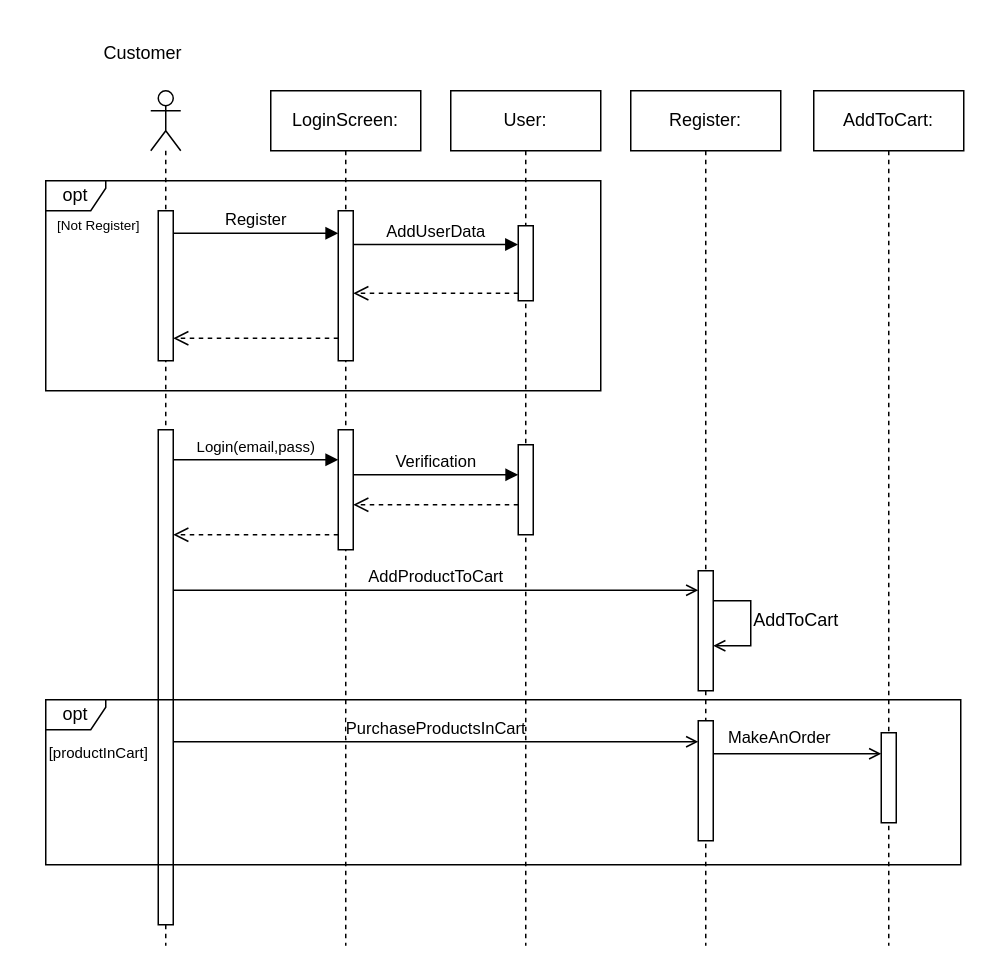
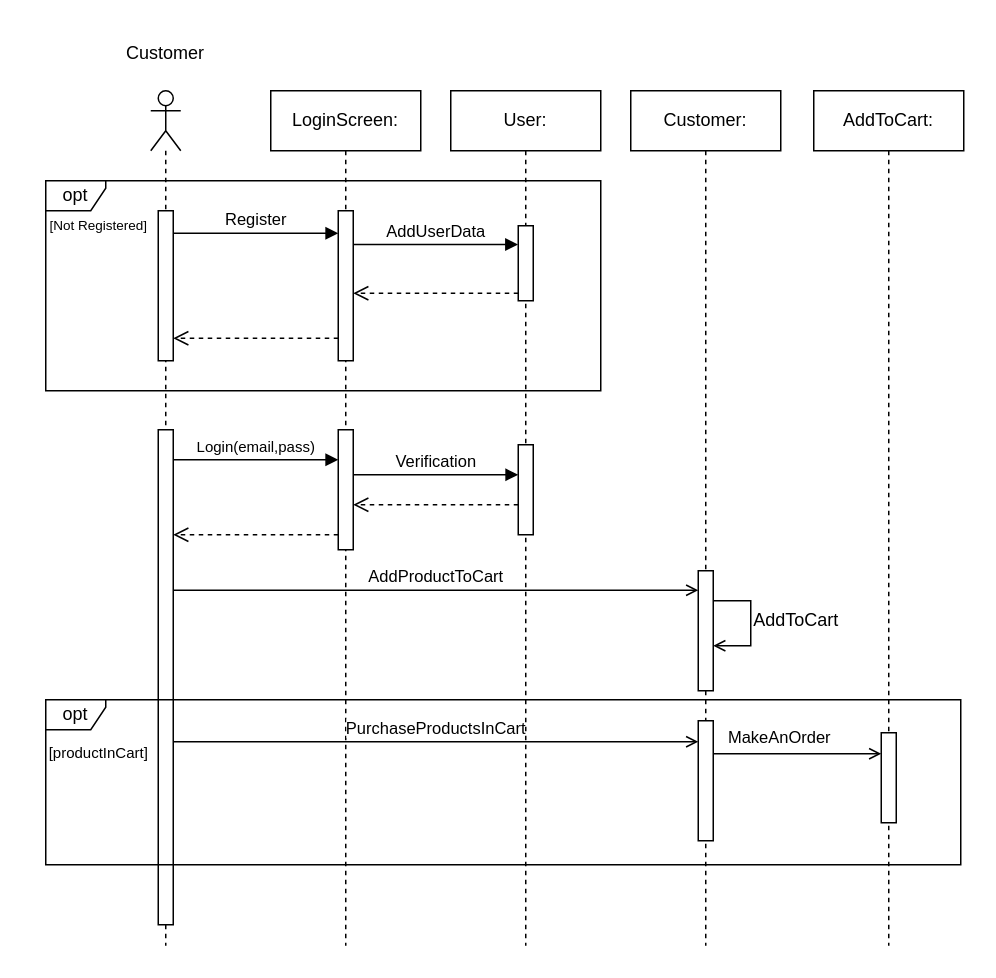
(143, 53) -> (166, 53)
(706, 121) -> (706, 121)
(99, 226) -> (99, 226)
